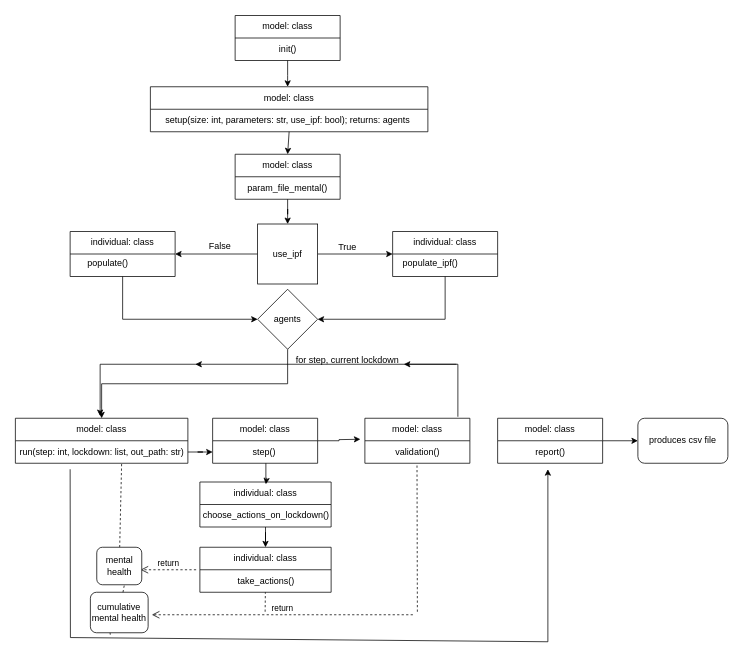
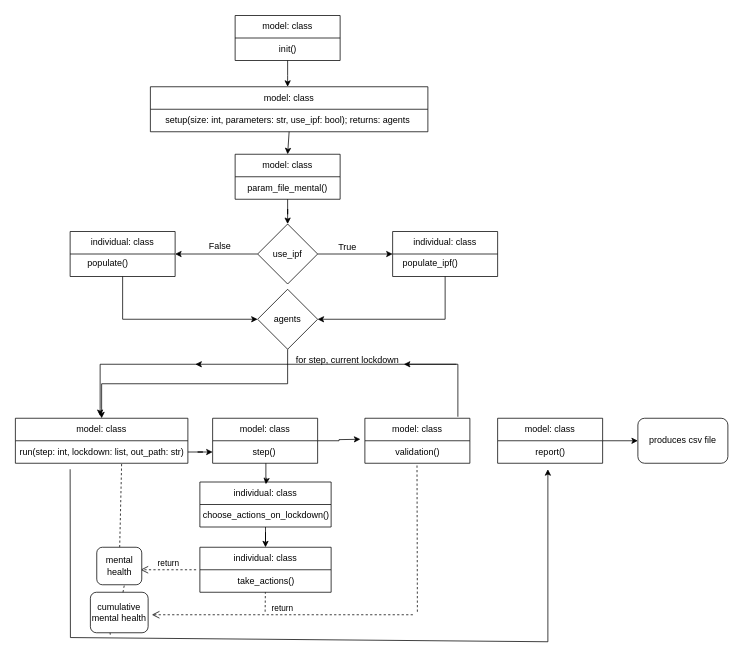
(288, 254) -> (288, 254)
